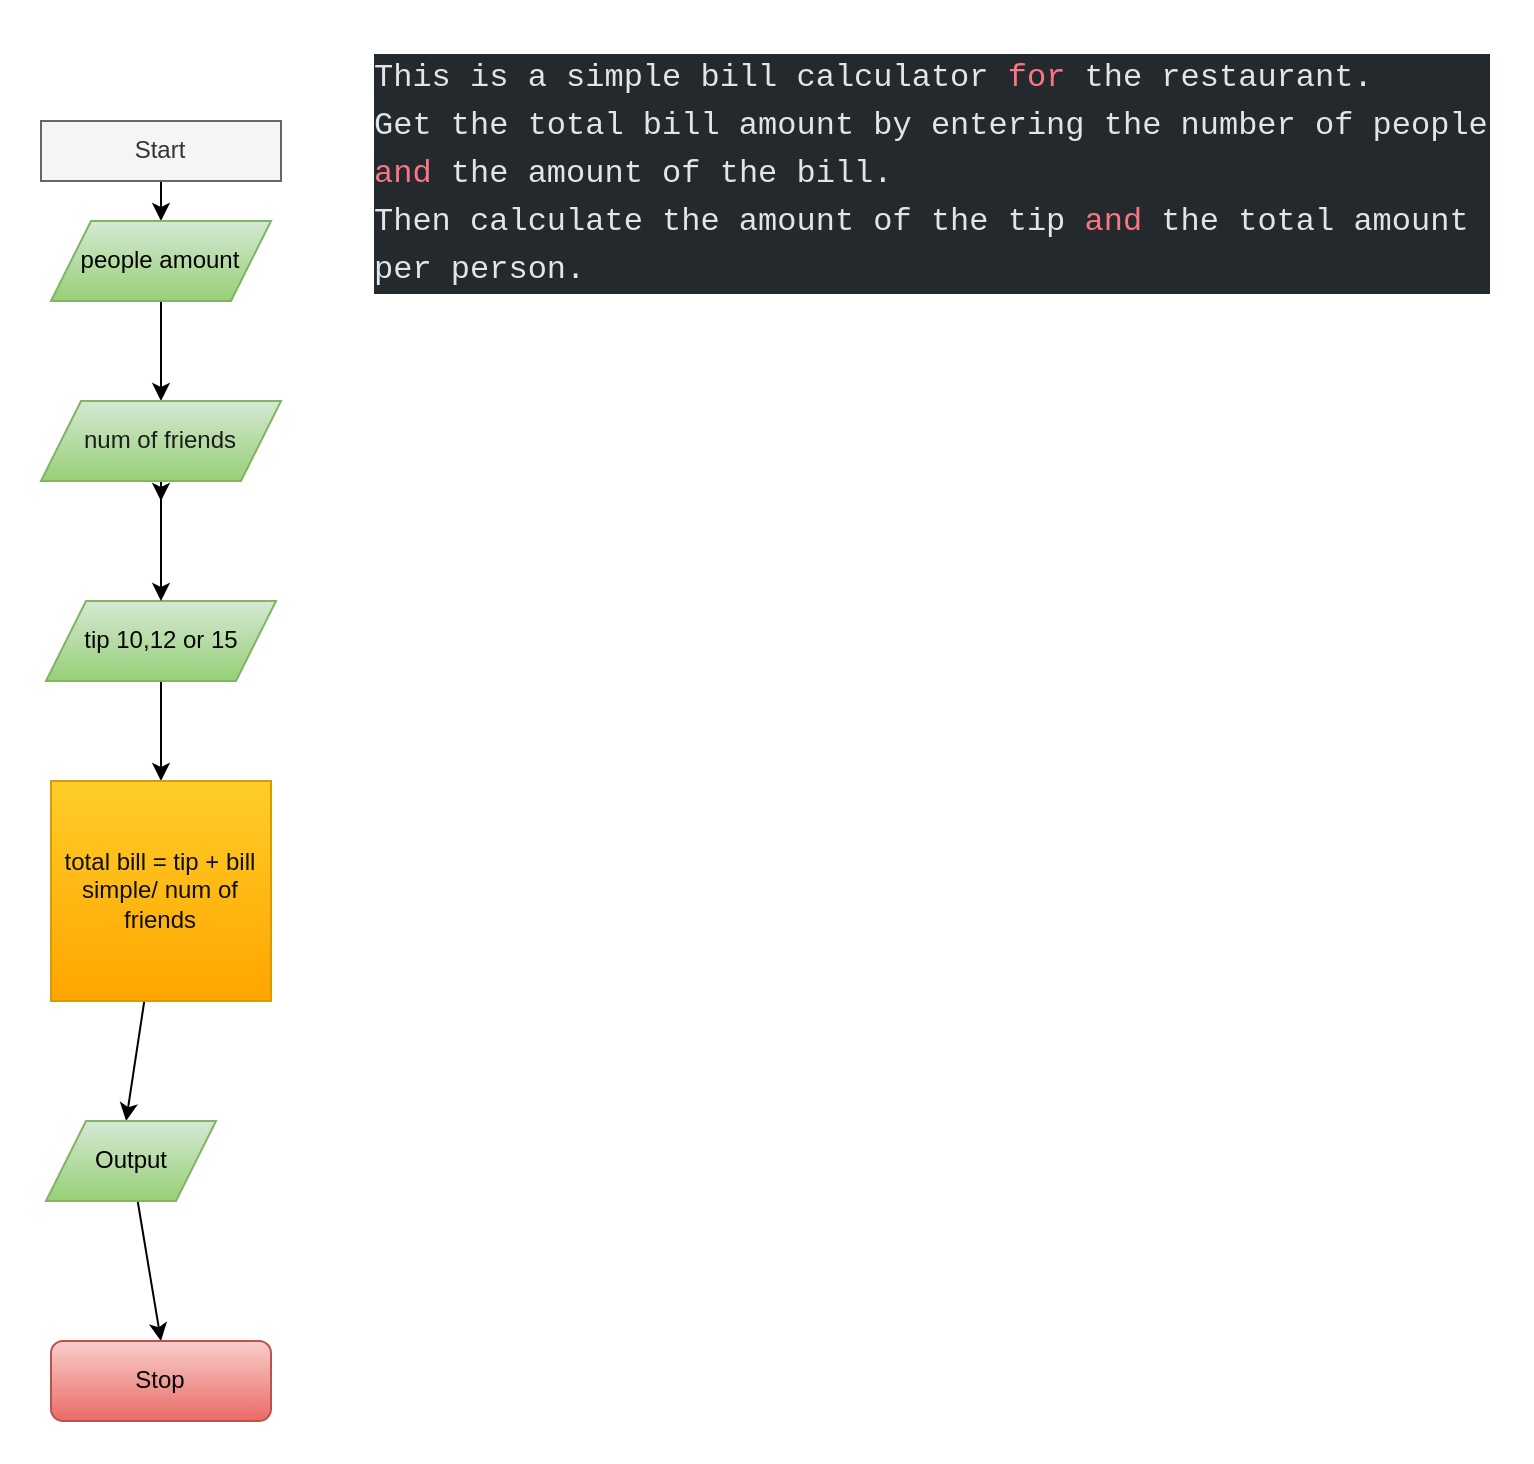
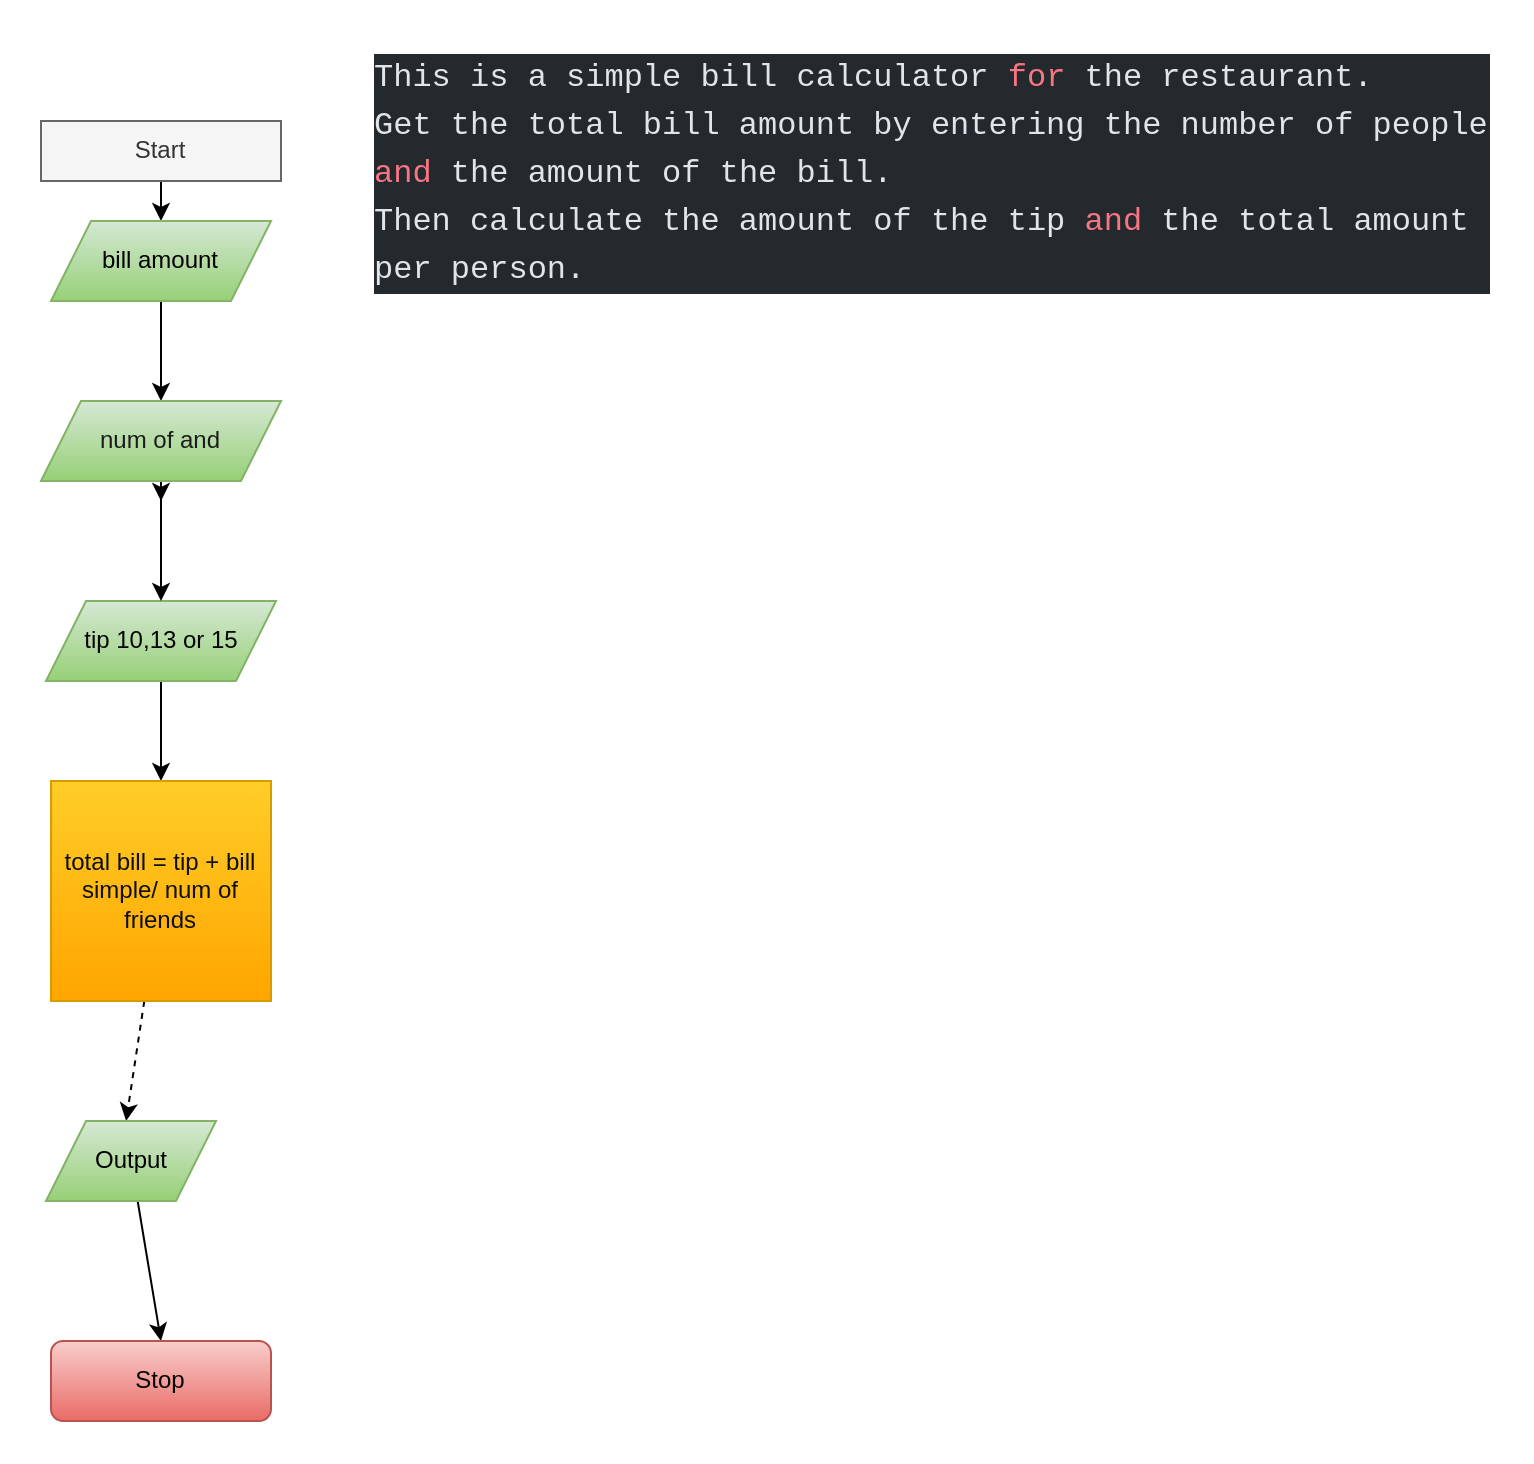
(161, 261) -> (161, 261)
(161, 441) -> (161, 441)
(162, 641) -> (162, 641)
(136, 1057) -> (136, 1057)
